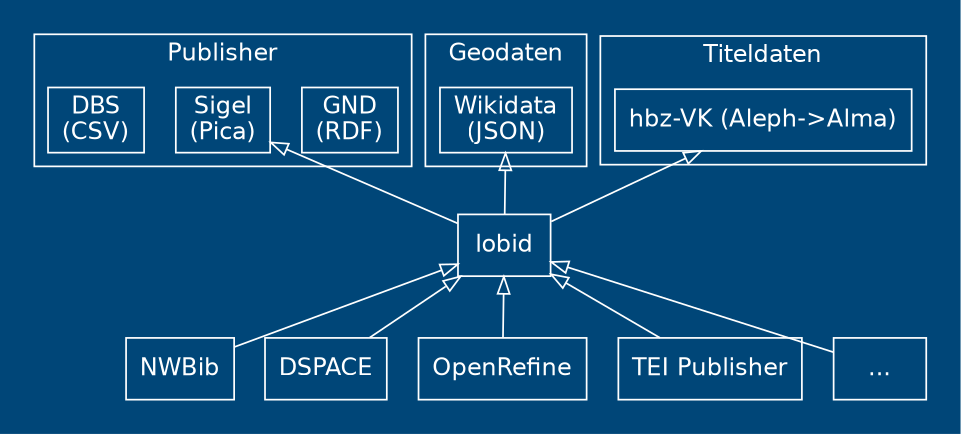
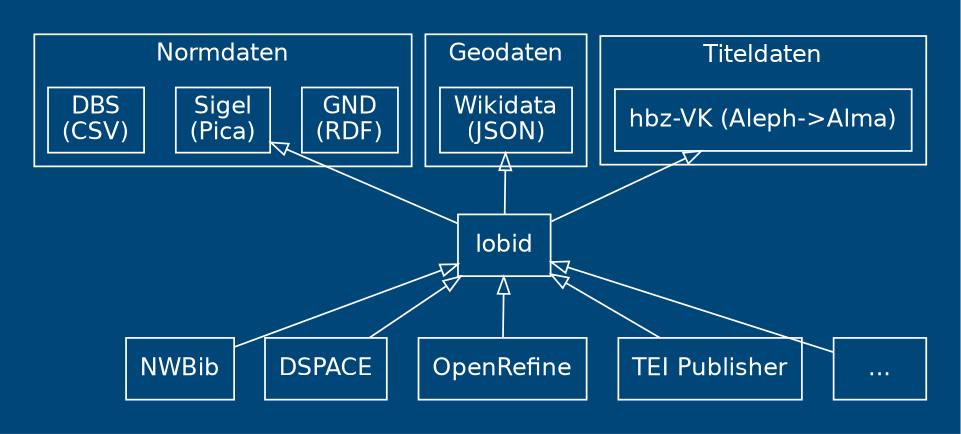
(223, 54) -> (223, 54)
